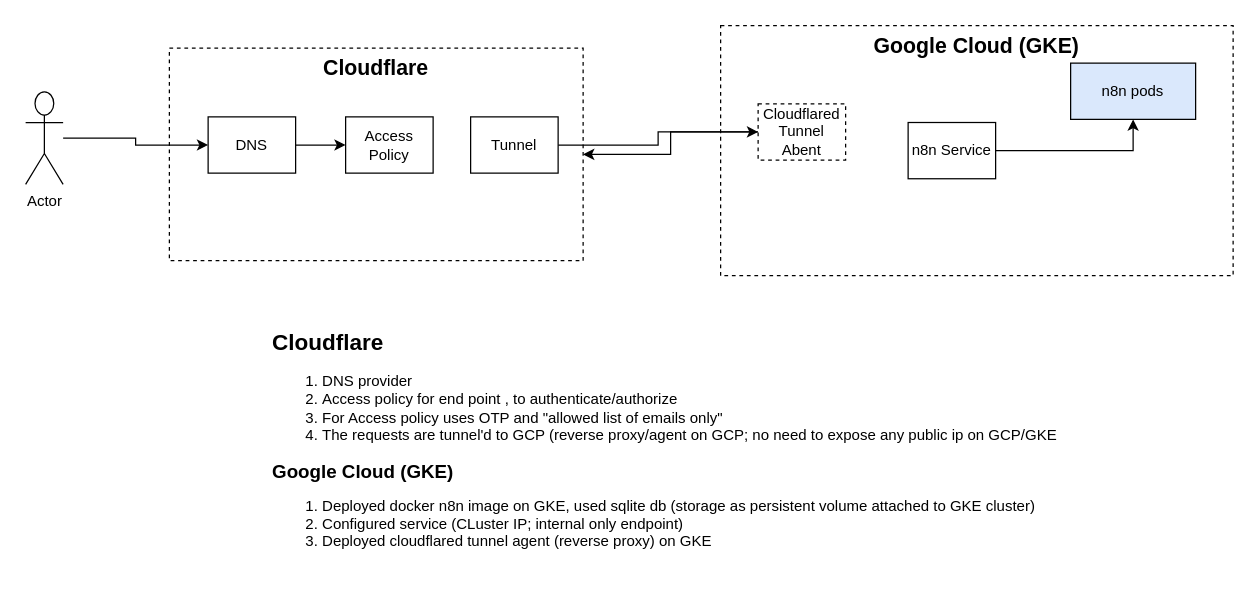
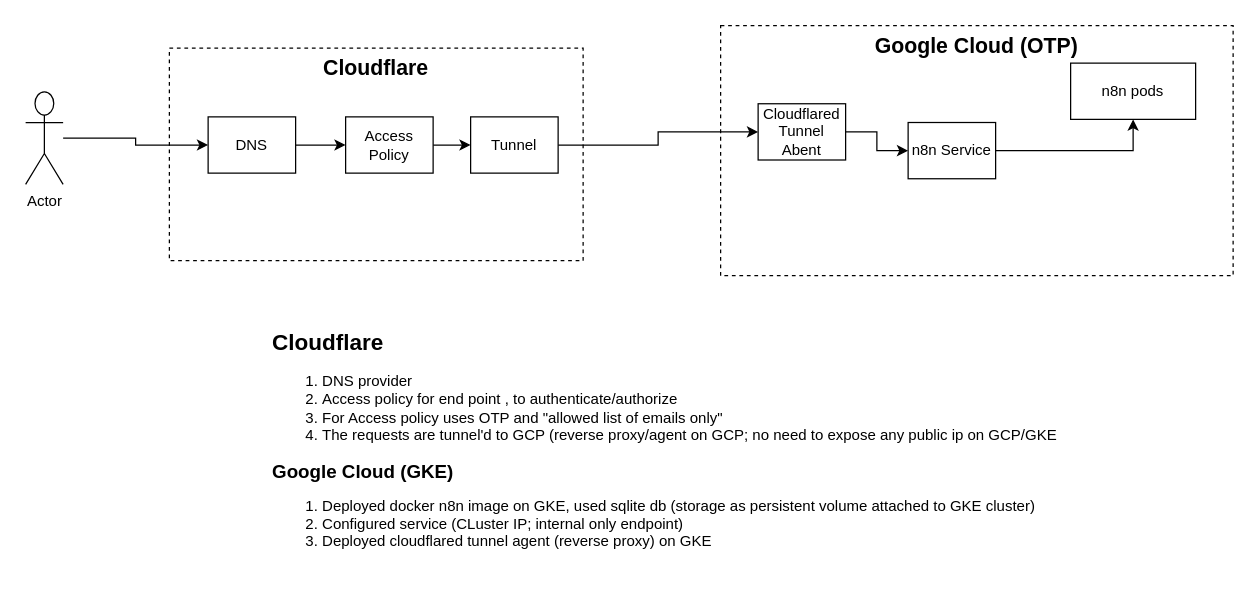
(977, 47) -> (977, 47)
(1133, 91) -> (1133, 91)
(802, 132) -> (802, 132)
none -> (456, 145)
(641, 154) -> (877, 137)
